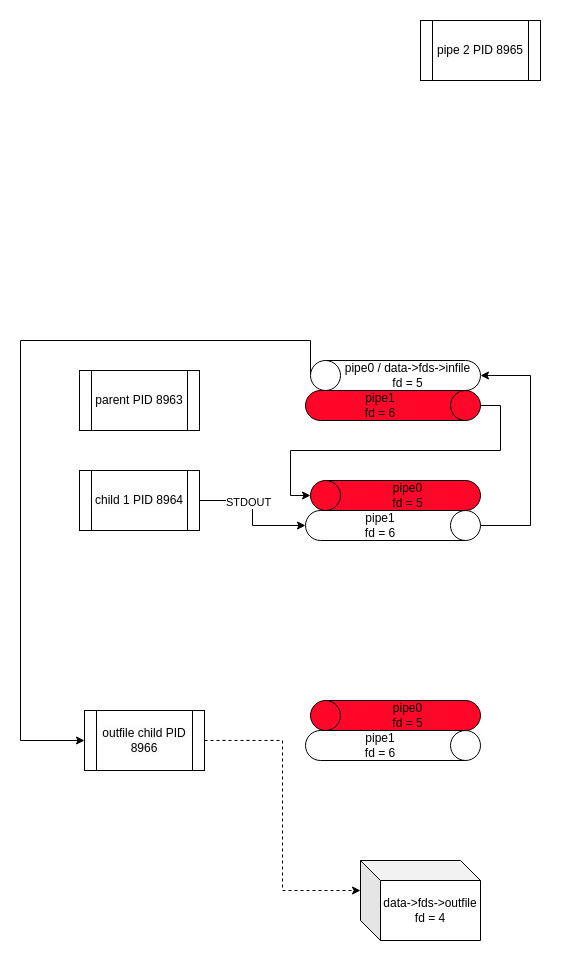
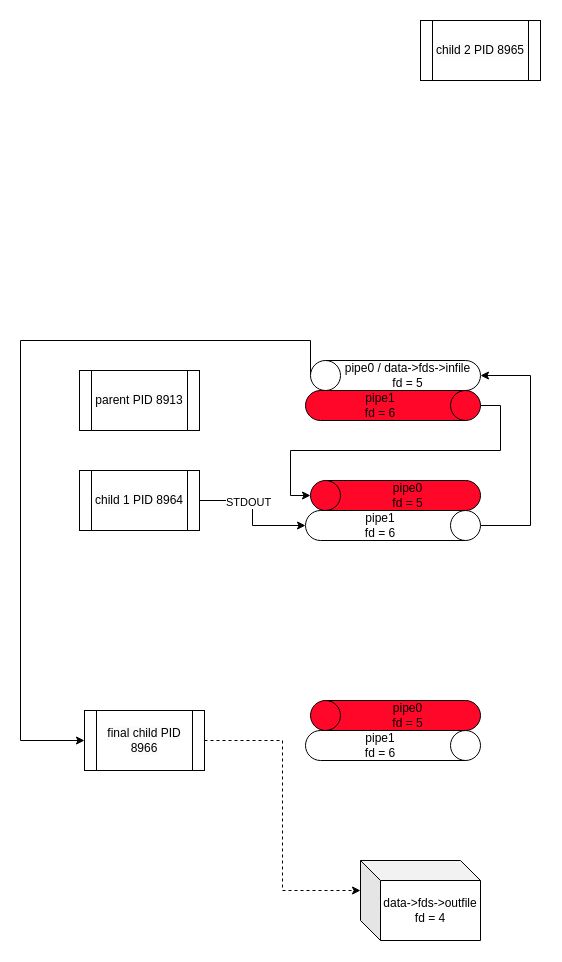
(481, 51) -> (481, 51)
(140, 401) -> (140, 401)
(145, 741) -> (145, 741)
